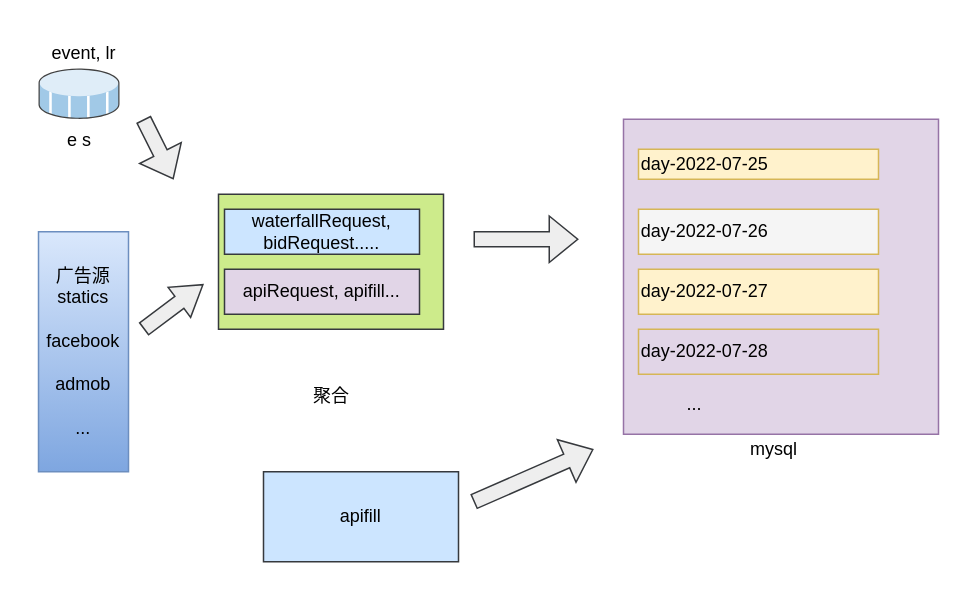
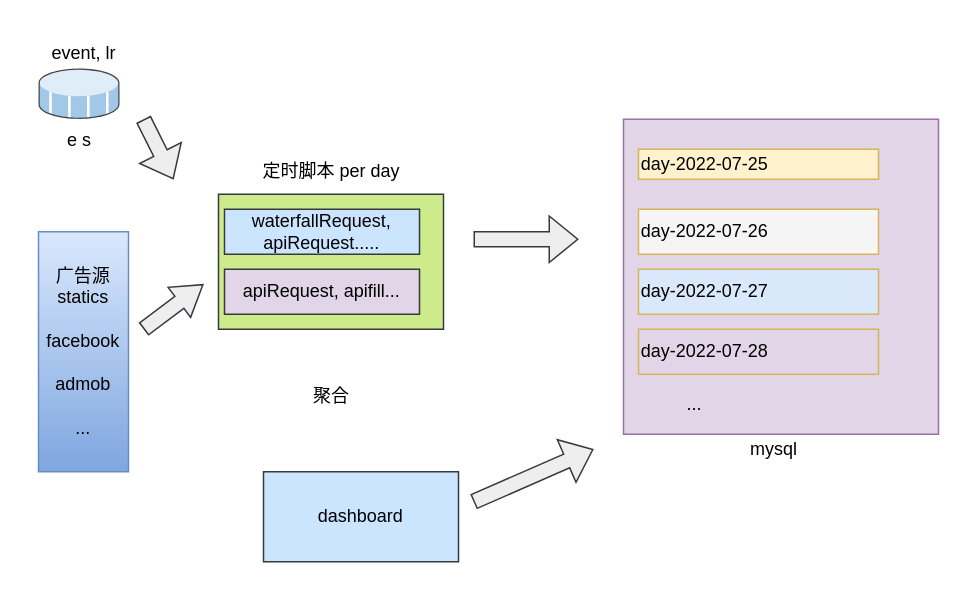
none -> (331, 172)
(322, 232) -> (322, 232)
(758, 292) -> (758, 292)
(361, 517) -> (361, 517)
